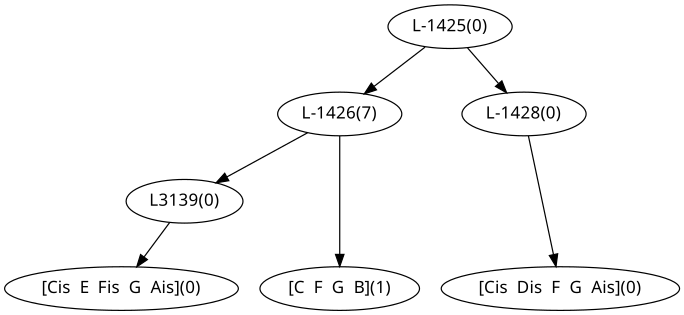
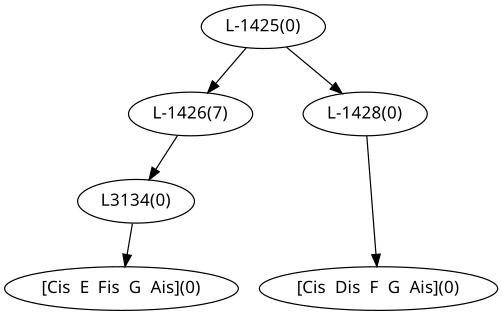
(185, 201) -> (136, 201)
(340, 289) -> none
